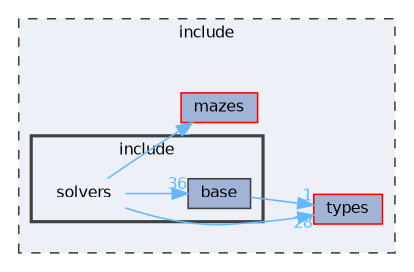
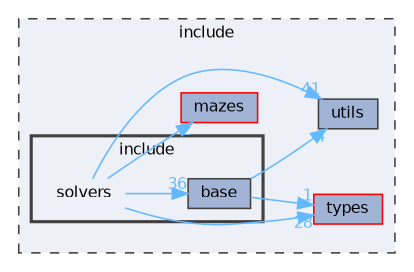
none -> (348, 114)
